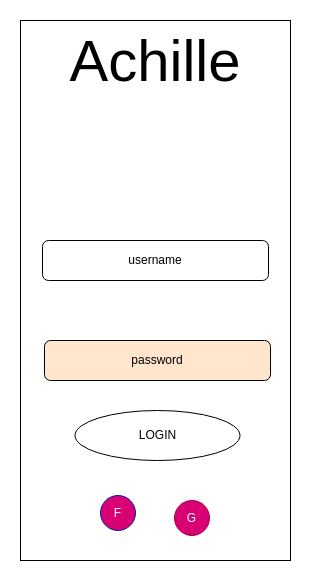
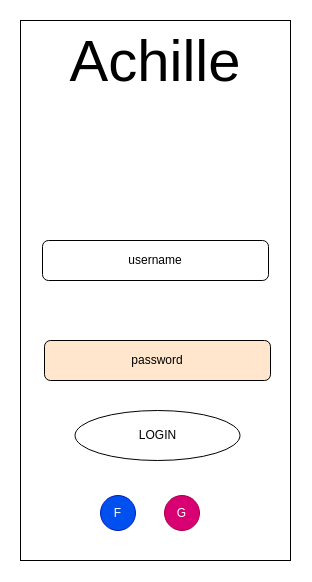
(118, 513) -> (118, 513)
(192, 518) -> (182, 513)
